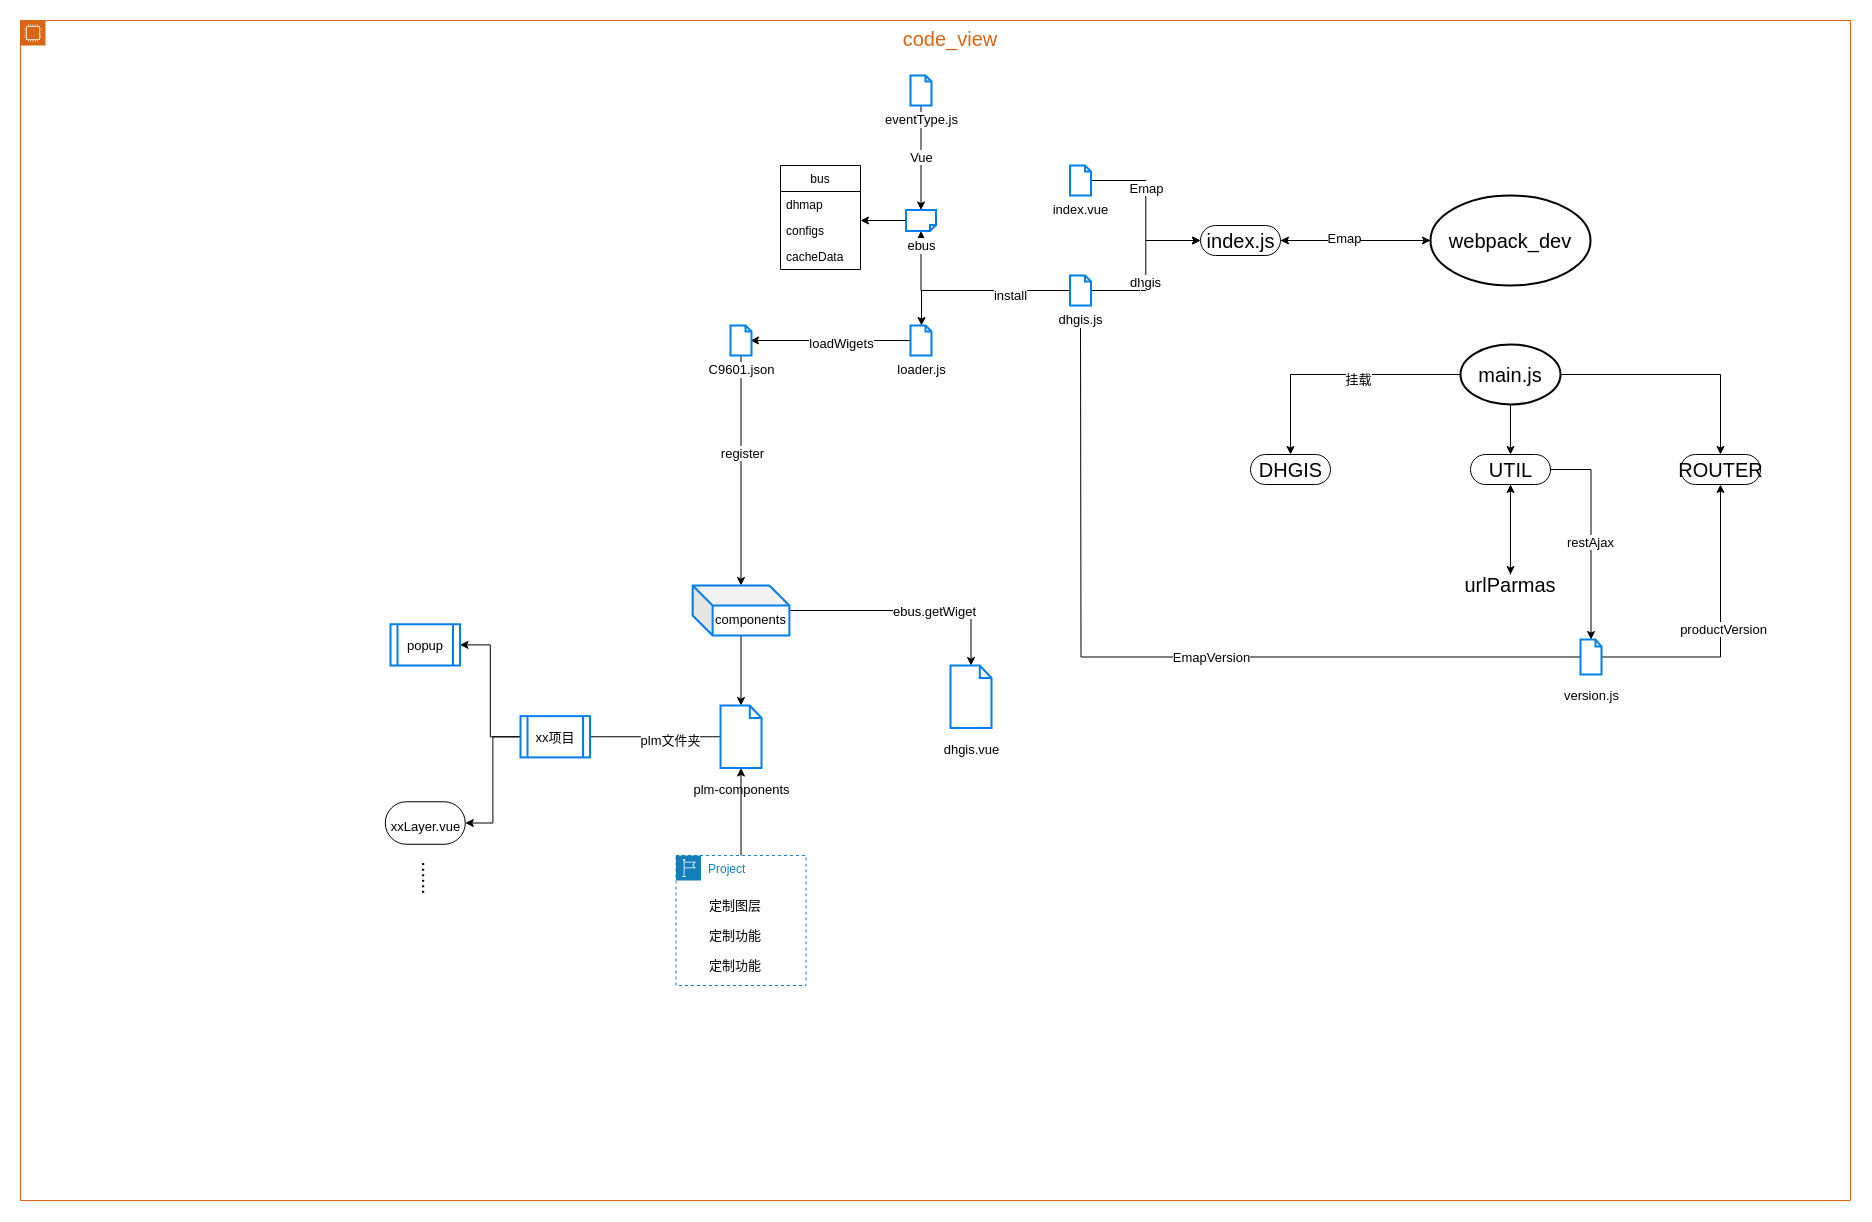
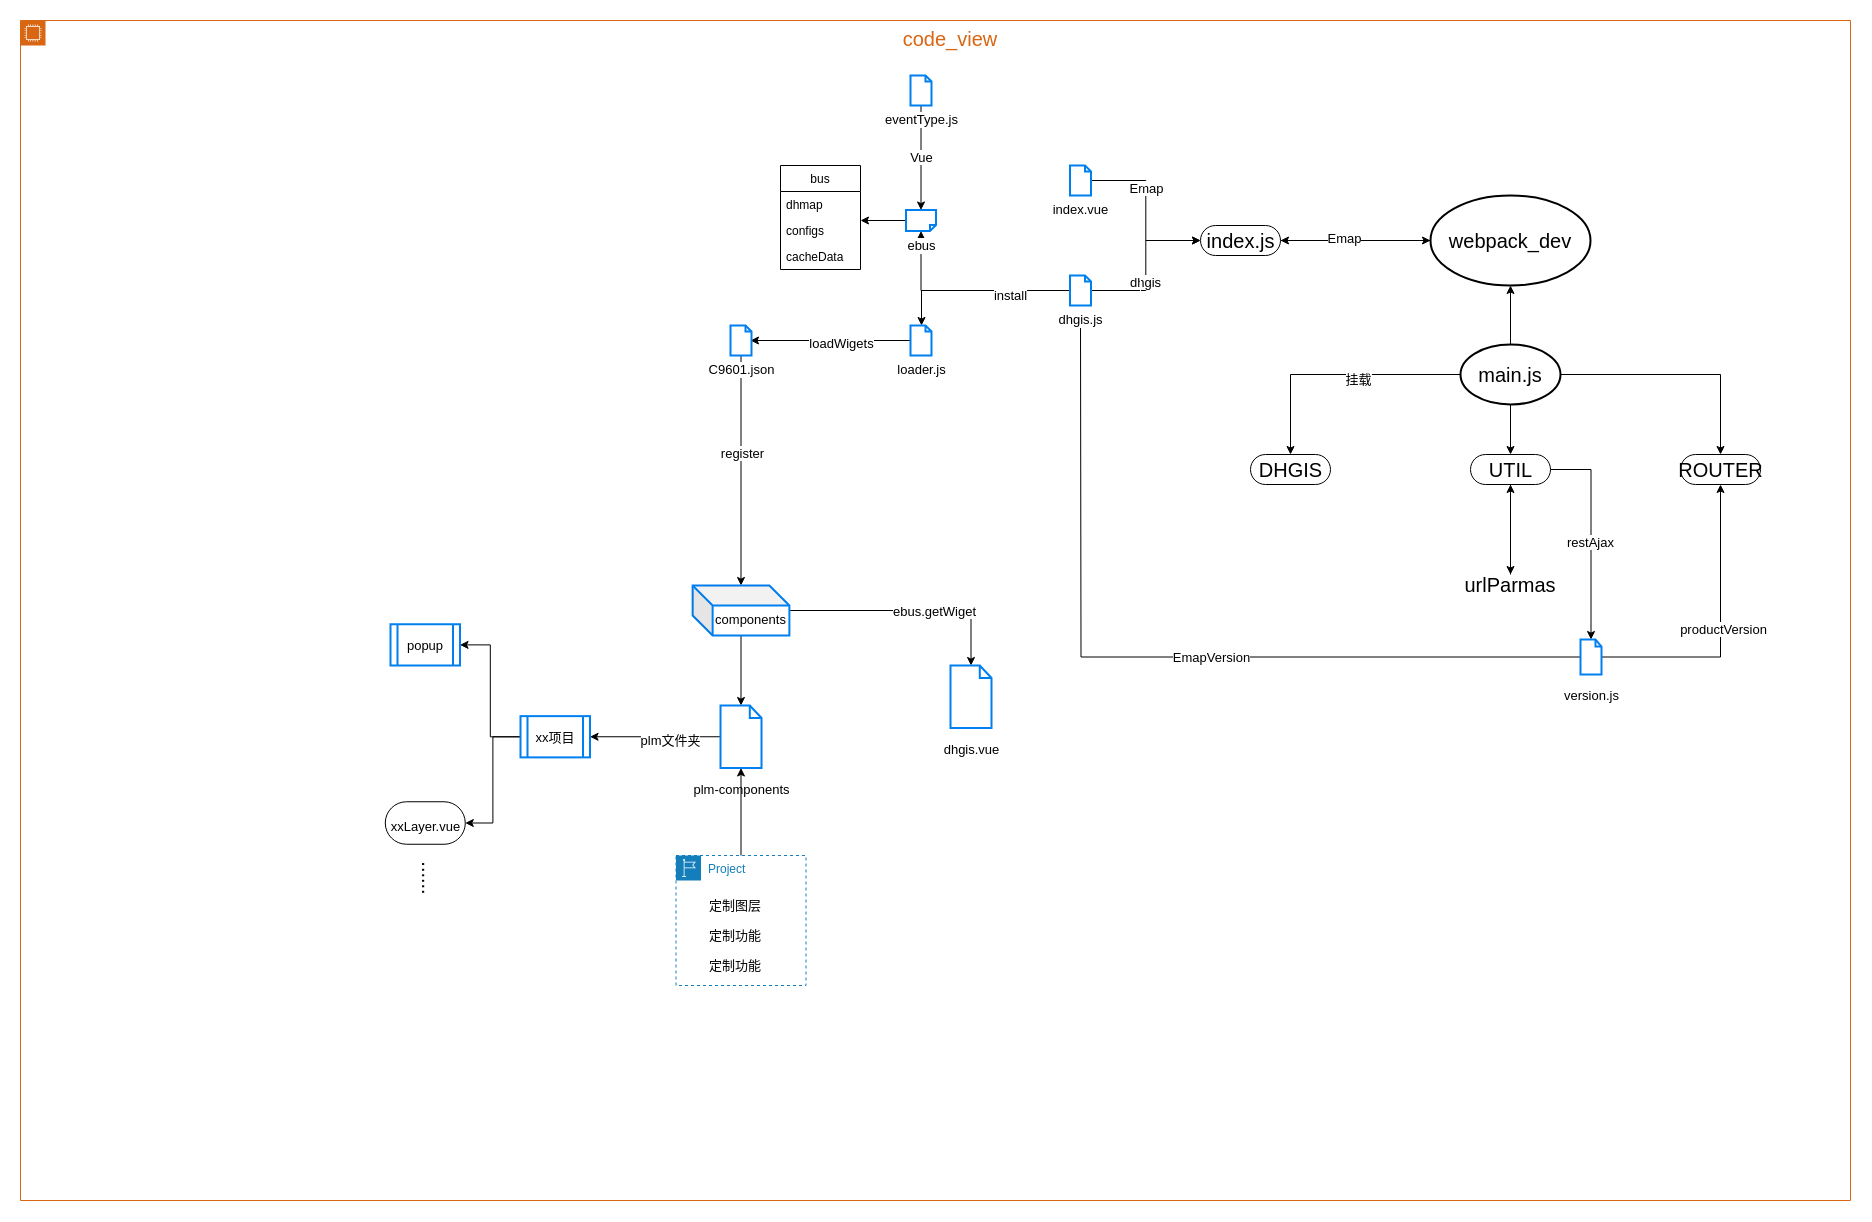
none -> (1511, 318)
(595, 737) -> (598, 737)
